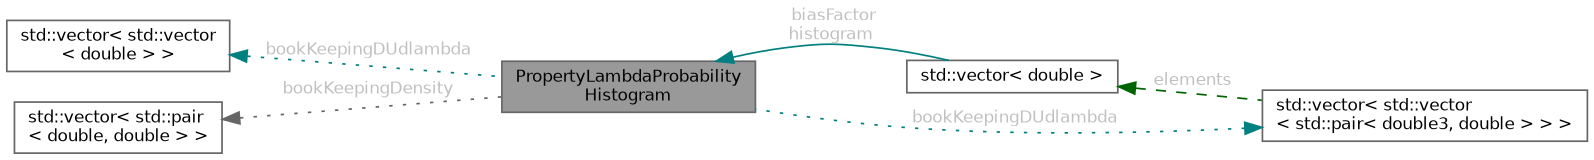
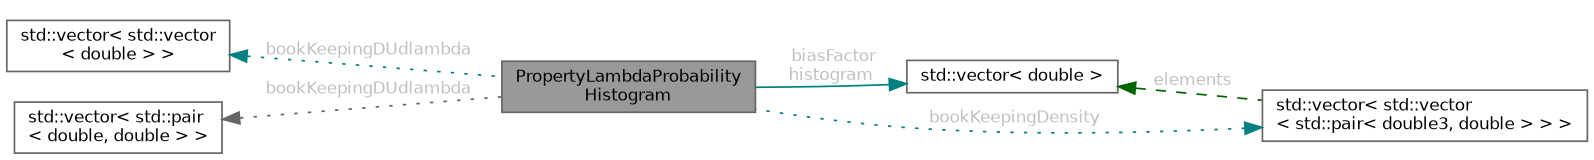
(841, 44) -> (822, 86)
(366, 89) -> (366, 89)
(1012, 118) -> (1012, 118)
